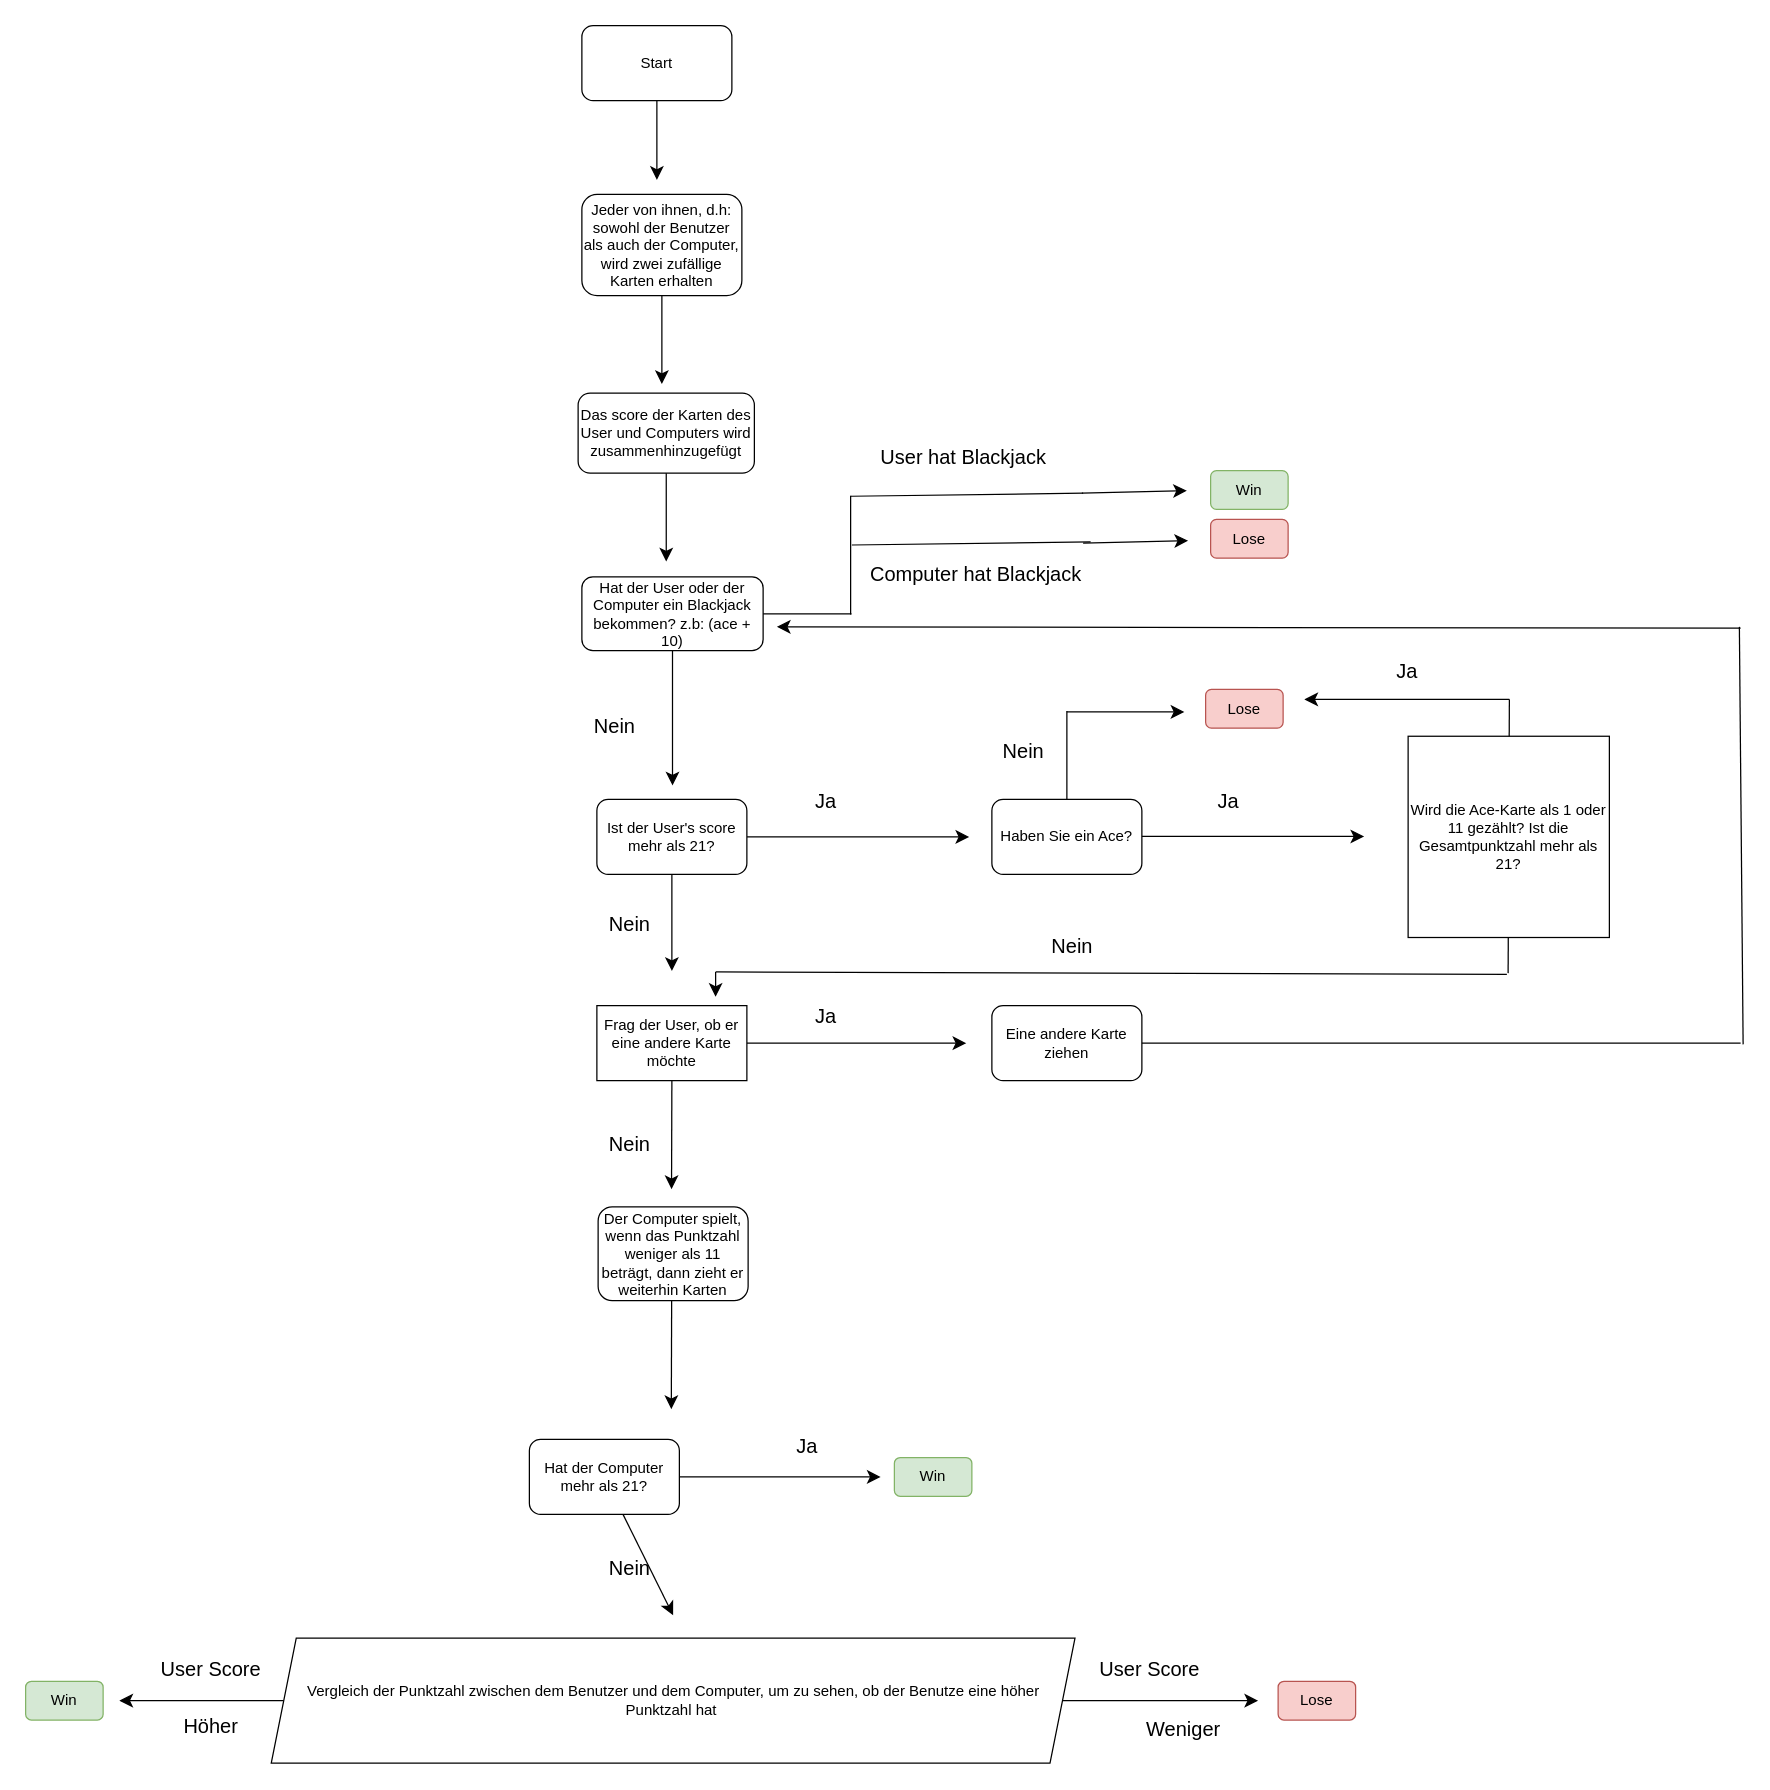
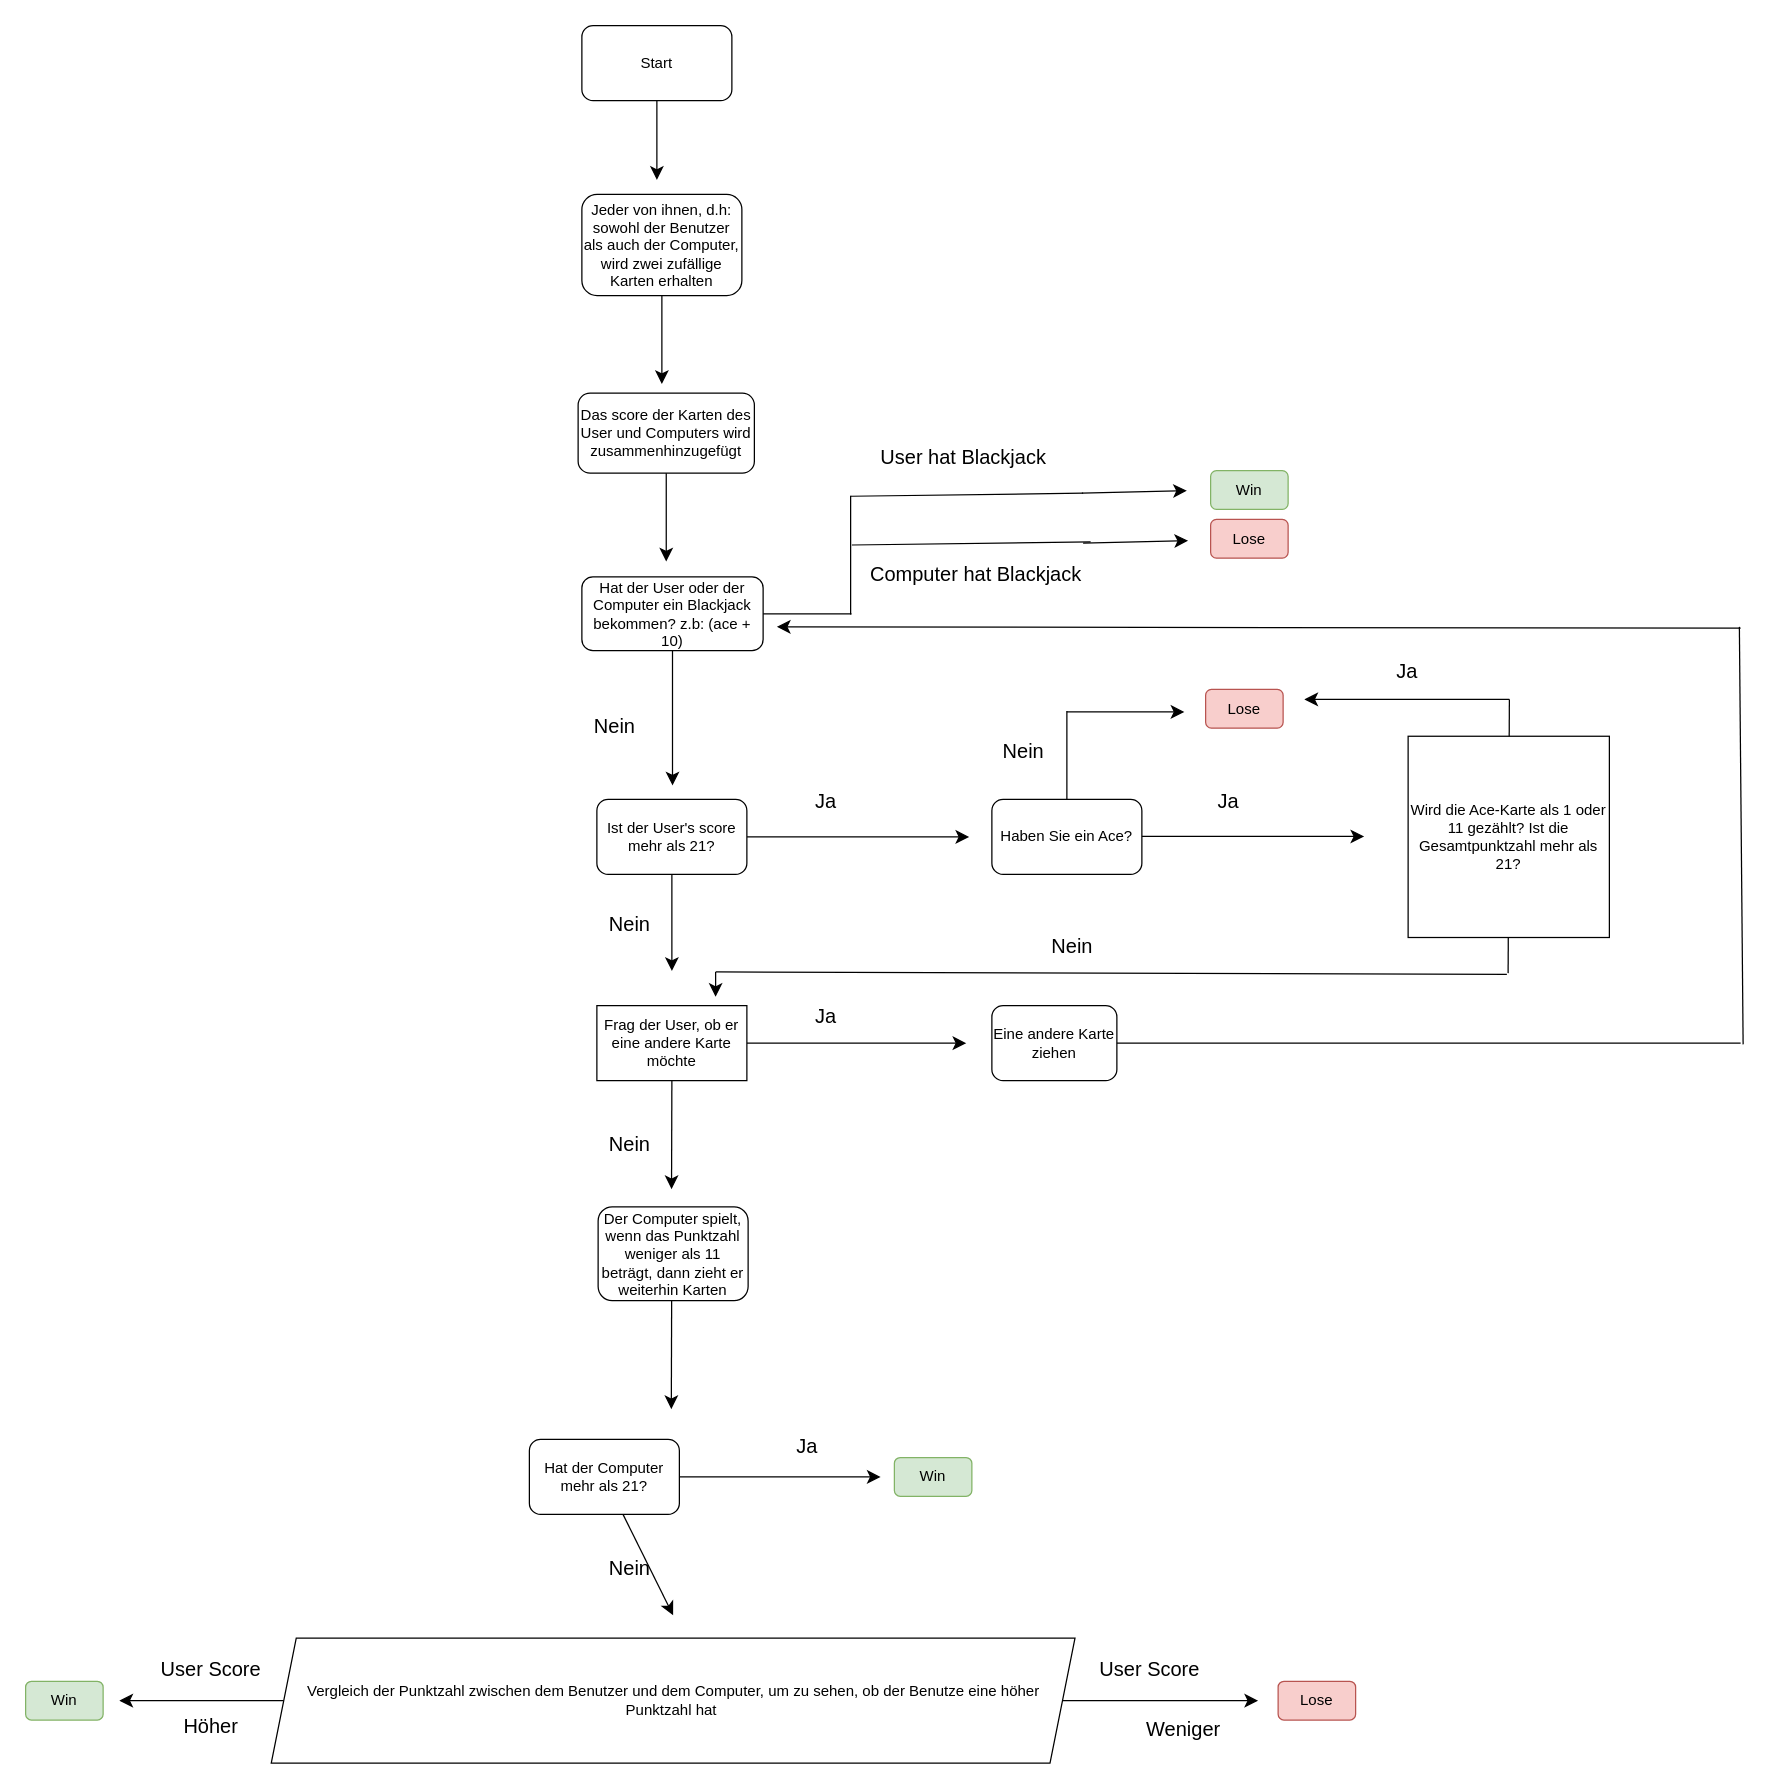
(1067, 1043) -> (1054, 1043)
